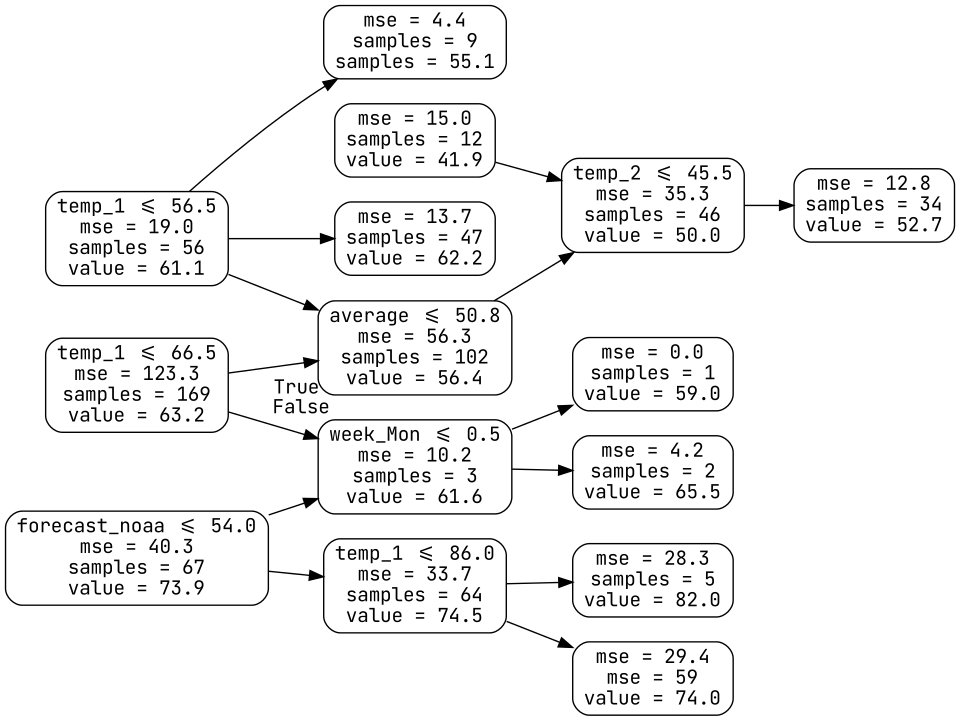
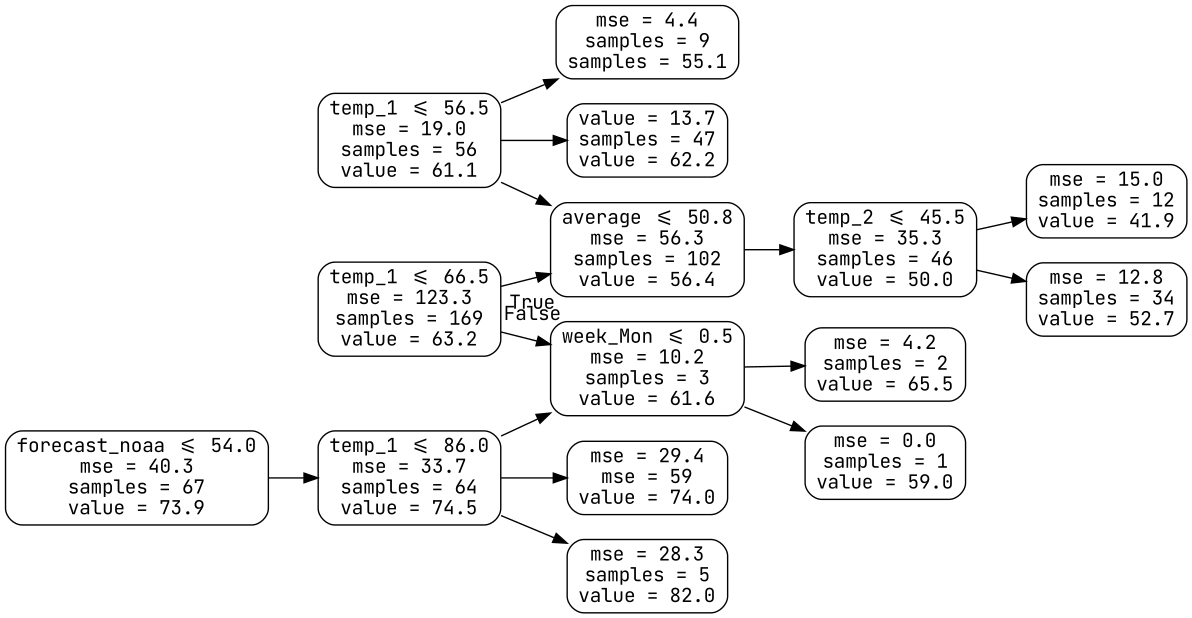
(522, 170) -> (995, 226)
(415, 239) -> (647, 140)
(287, 509) -> (519, 427)
